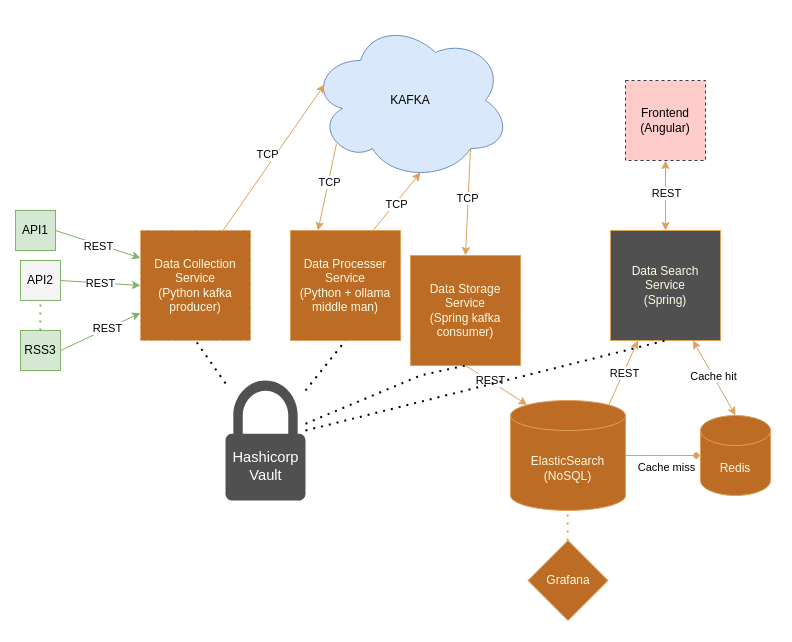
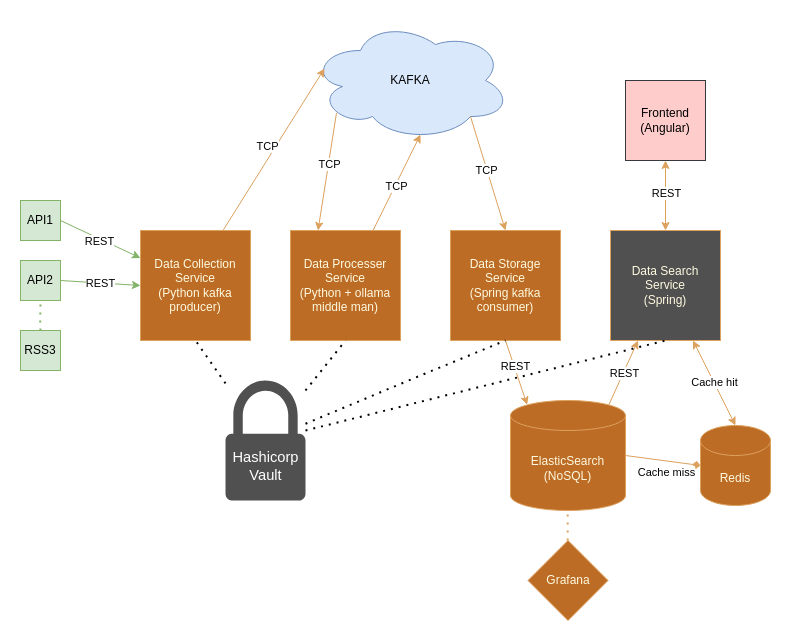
(411, 101) -> (411, 81)
(666, 121) -> (666, 121)
(36, 231) -> (41, 221)
(41, 281) -> (41, 281)
(196, 286) -> (196, 286)
(466, 311) -> (506, 286)
(97, 333) -> none
(736, 456) -> (736, 466)
